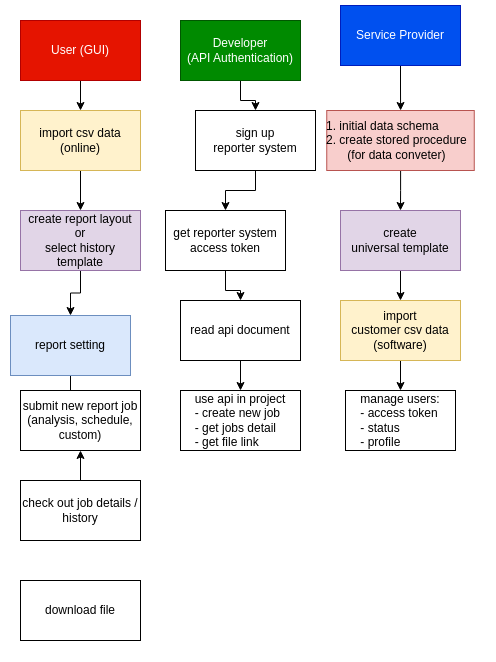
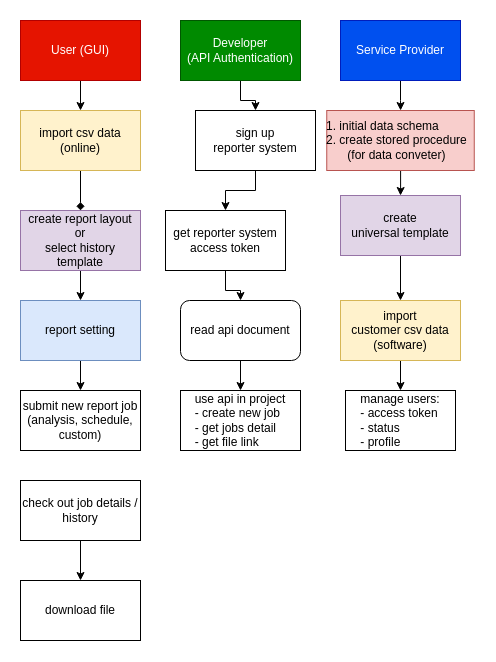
(401, 36) -> (401, 51)
(81, 202) -> (81, 202)
(401, 241) -> (401, 226)
(241, 331) -> (241, 331)
(71, 346) -> (81, 331)
(81, 462) -> (81, 557)
